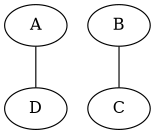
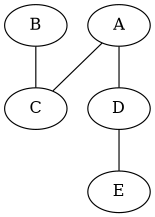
none -> (78, 67)
none -> (119, 192)
